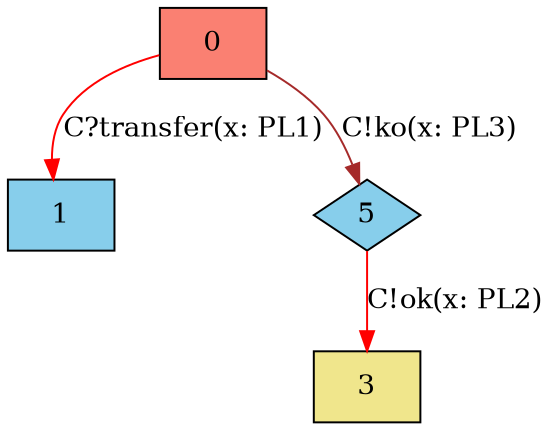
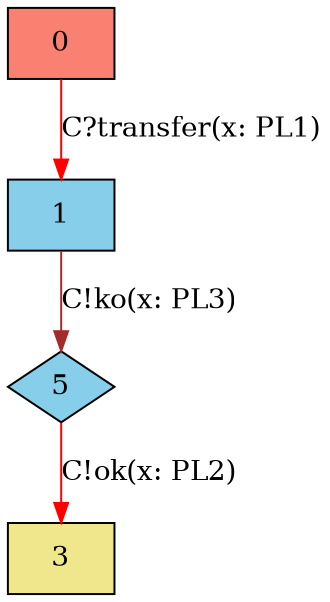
(319, 109) -> (61, 291)
